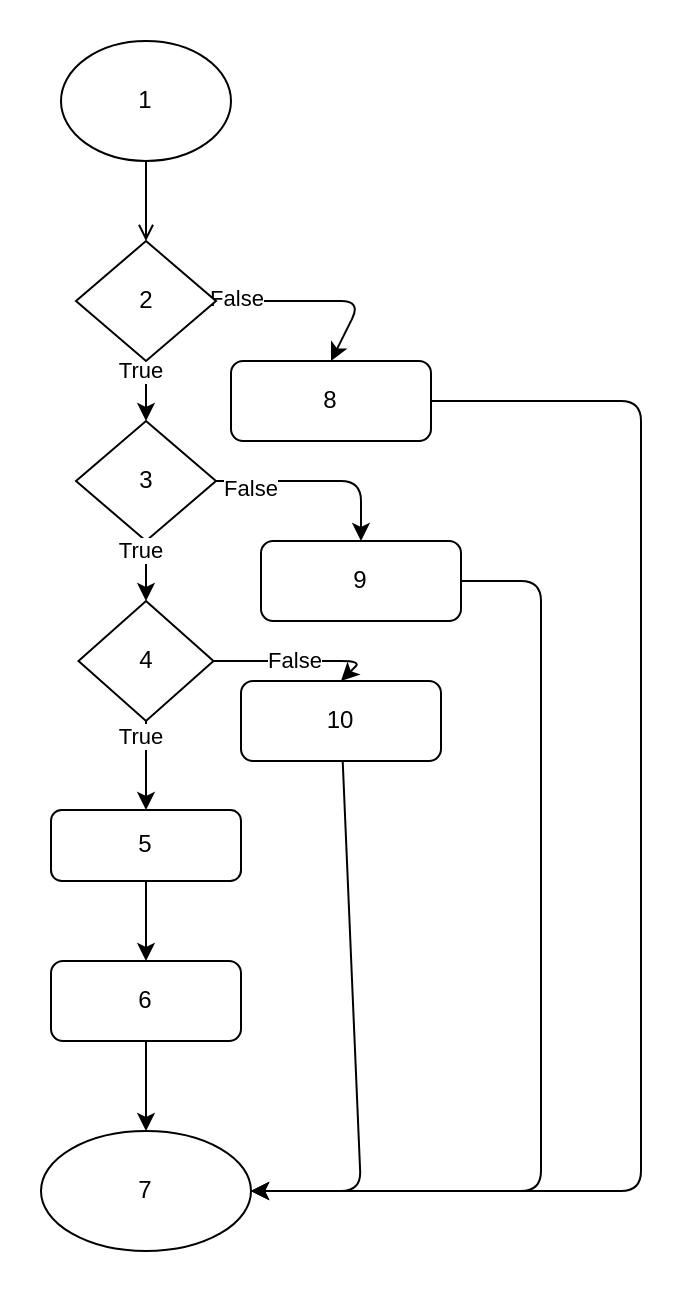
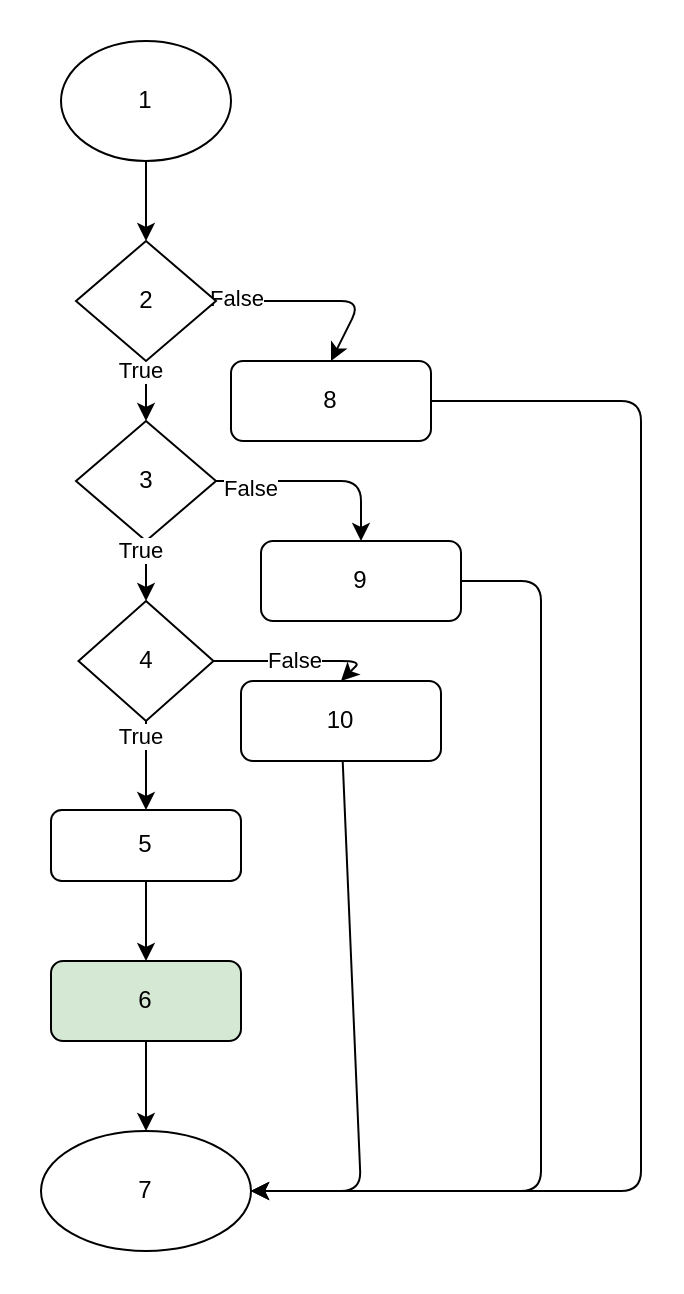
(146, 228) -> (146, 226)
(146, 1001) -> (146, 1001)
